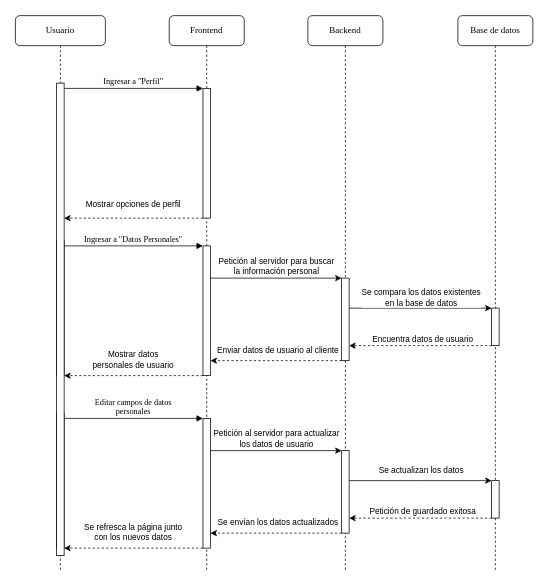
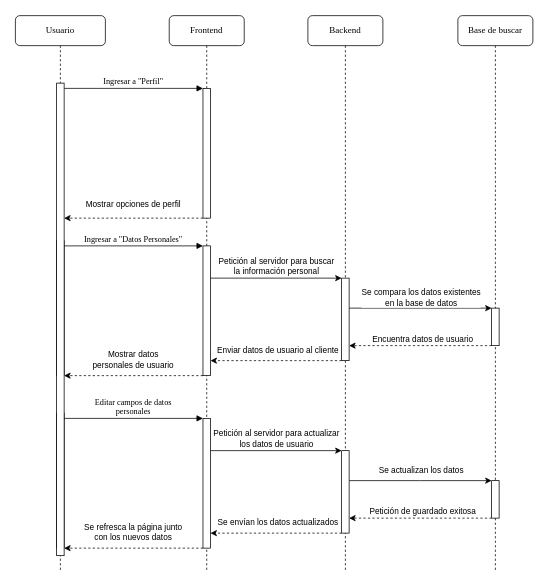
(495, 30) -> (495, 30)
